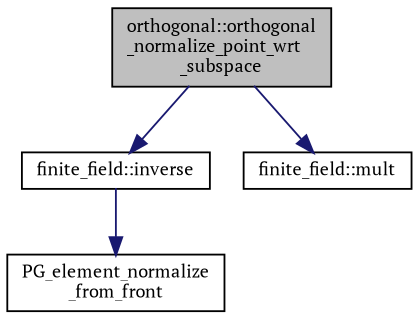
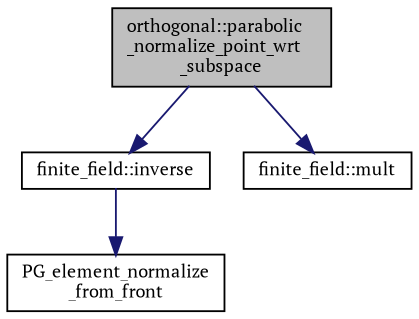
(222, 47) -> (222, 47)
